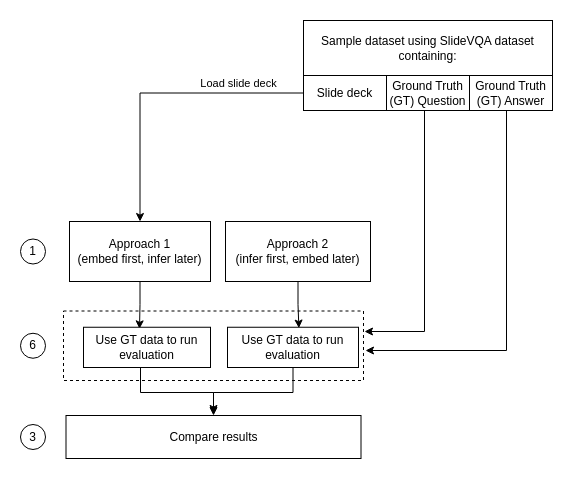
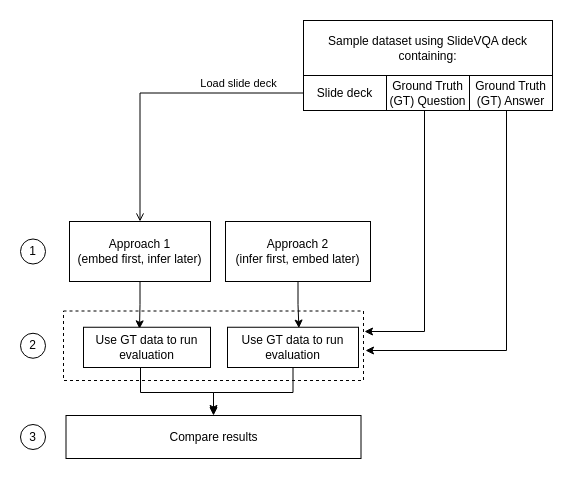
(428, 49) -> (428, 49)
(140, 213) -> (140, 214)
(33, 346) -> (33, 346)
